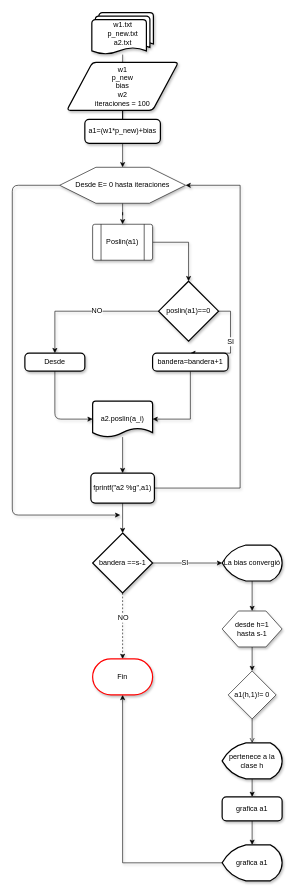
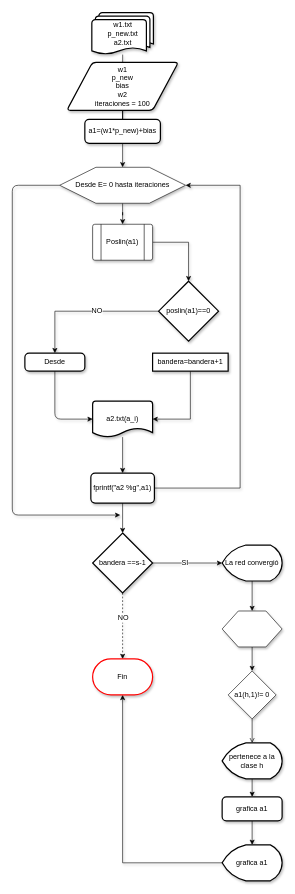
(231, 334) -> none
(191, 362) -> (191, 362)
(123, 419) -> (123, 419)
(252, 563) -> (252, 563)
(252, 629) -> none
